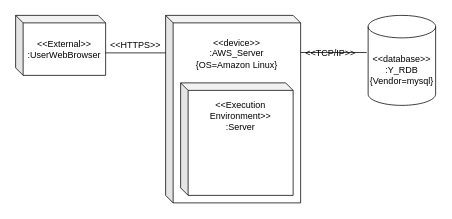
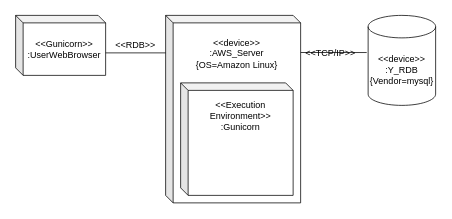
(135, 45) -> (135, 45)
(64, 49) -> (64, 49)
(402, 70) -> (402, 70)
(240, 143) -> (240, 143)
